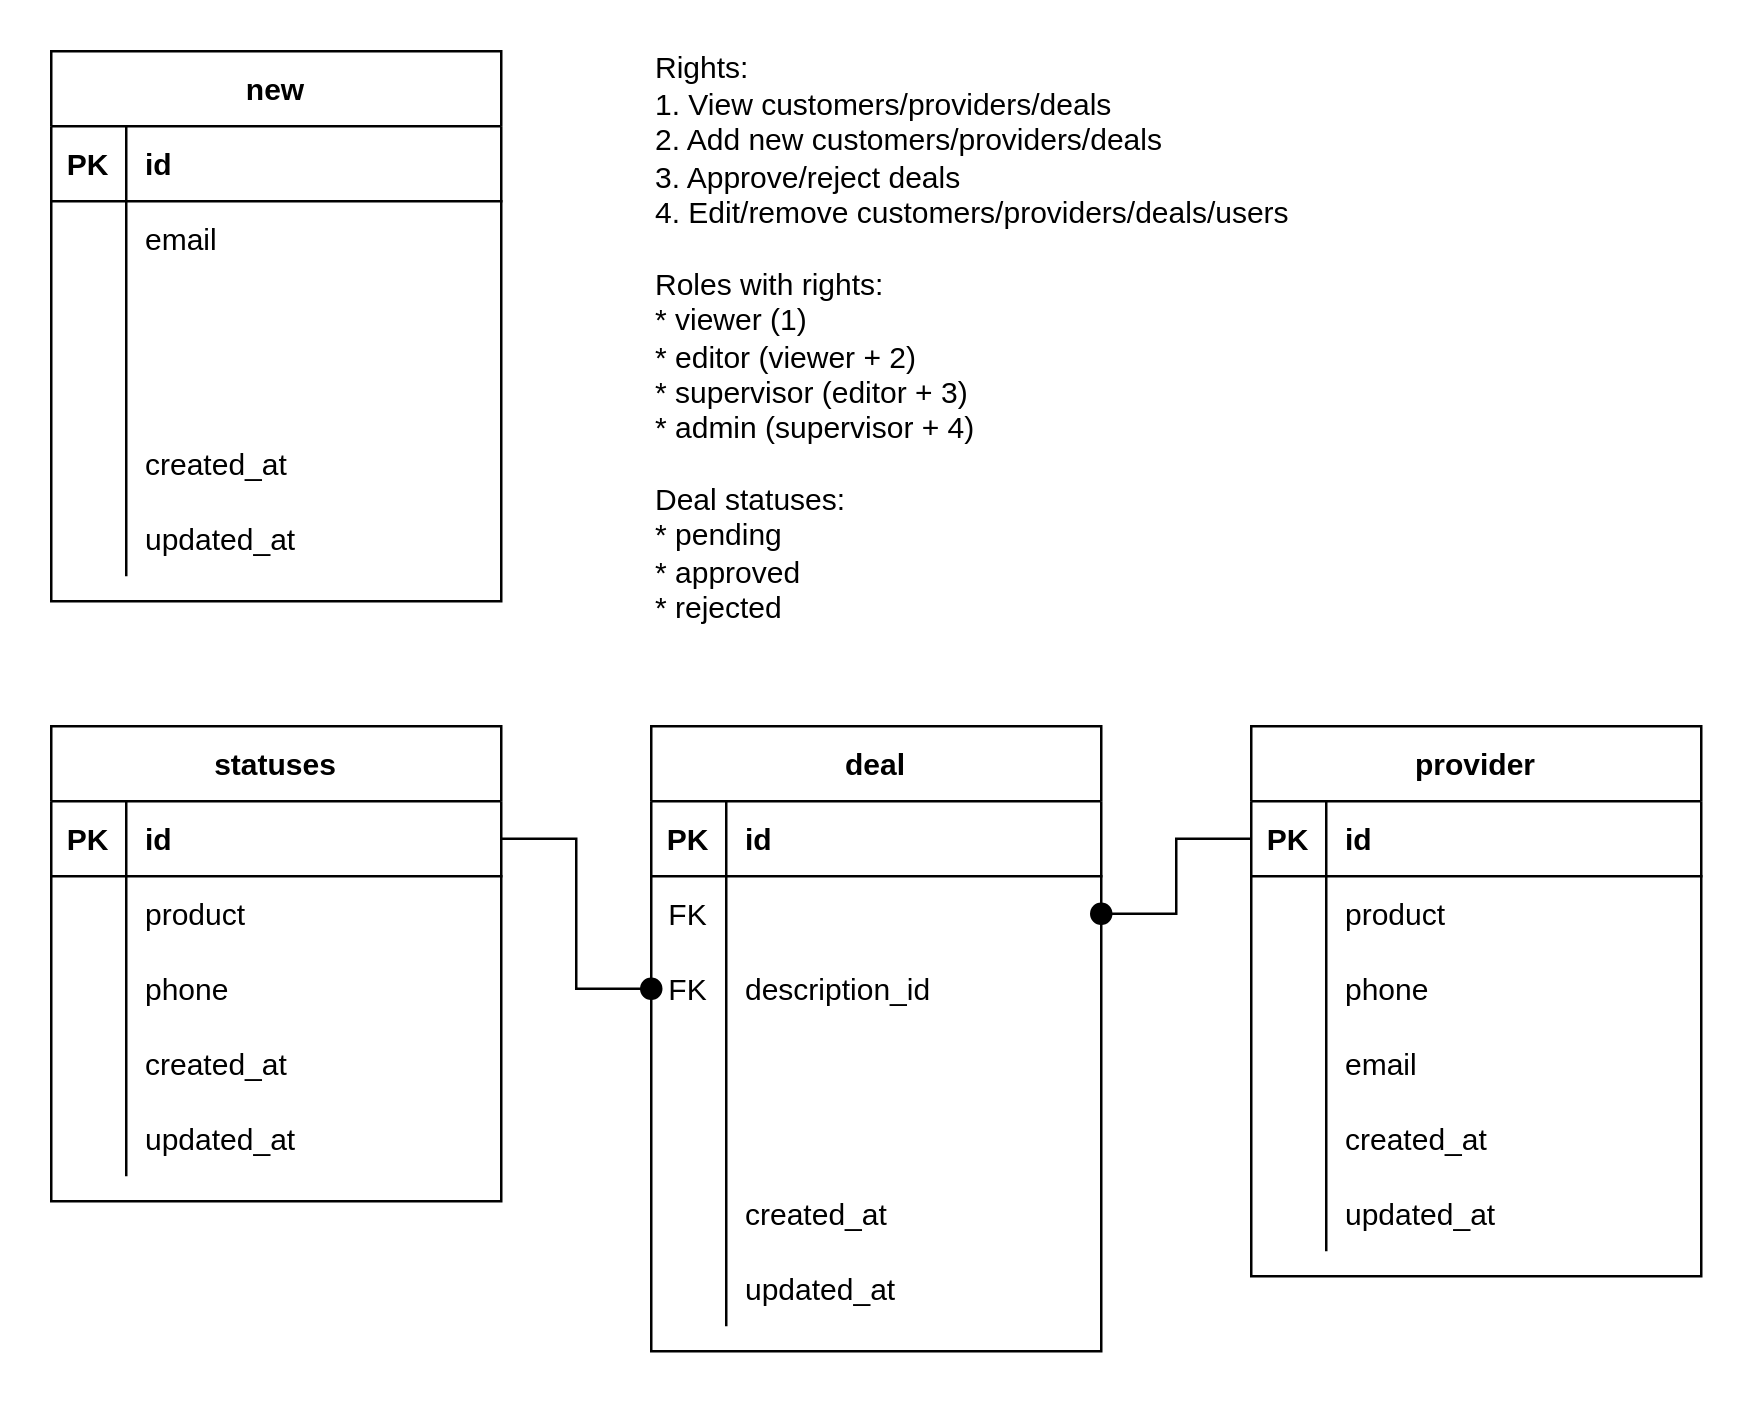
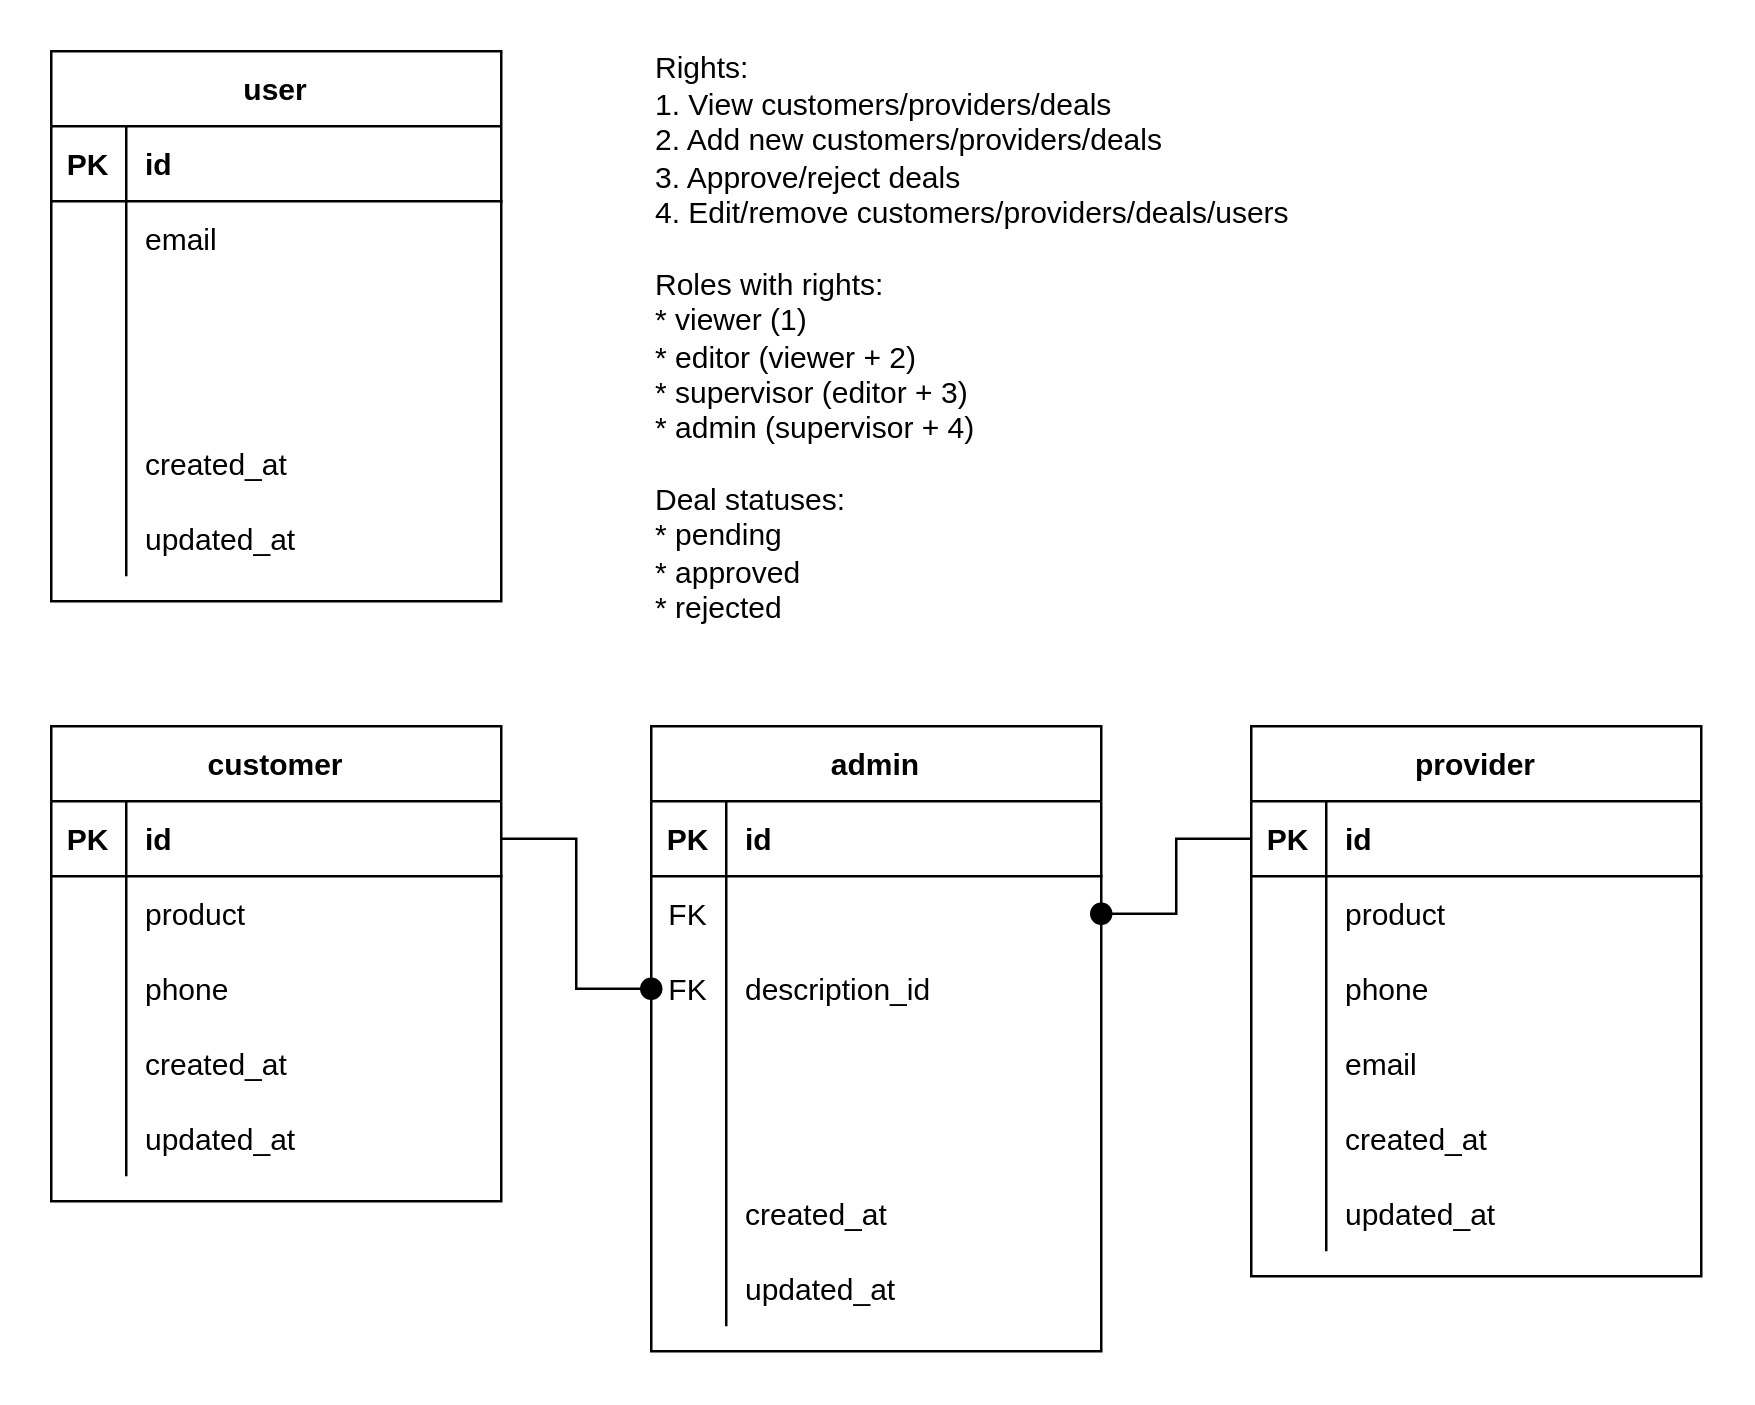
(275, 90) -> (275, 90)
(275, 765) -> (275, 765)
(875, 765) -> (875, 765)
